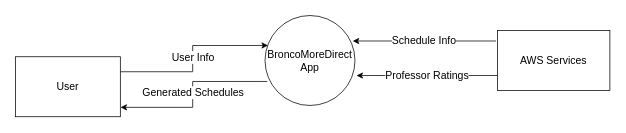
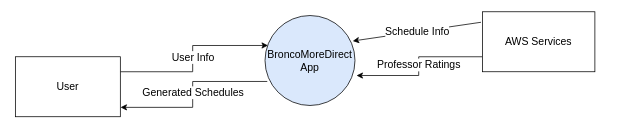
(310, 60) -> (310, 60)
(554, 60) -> (539, 42)
